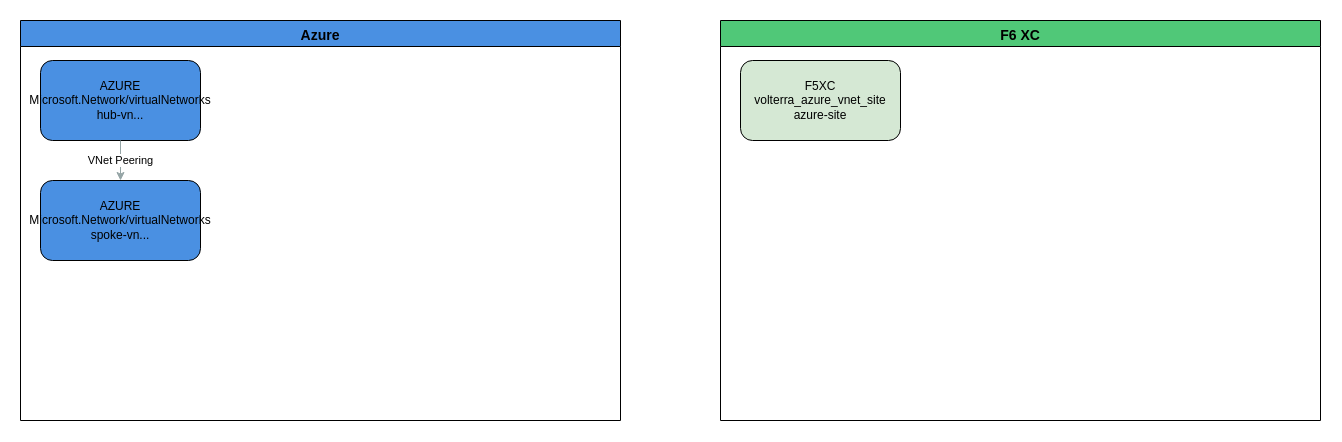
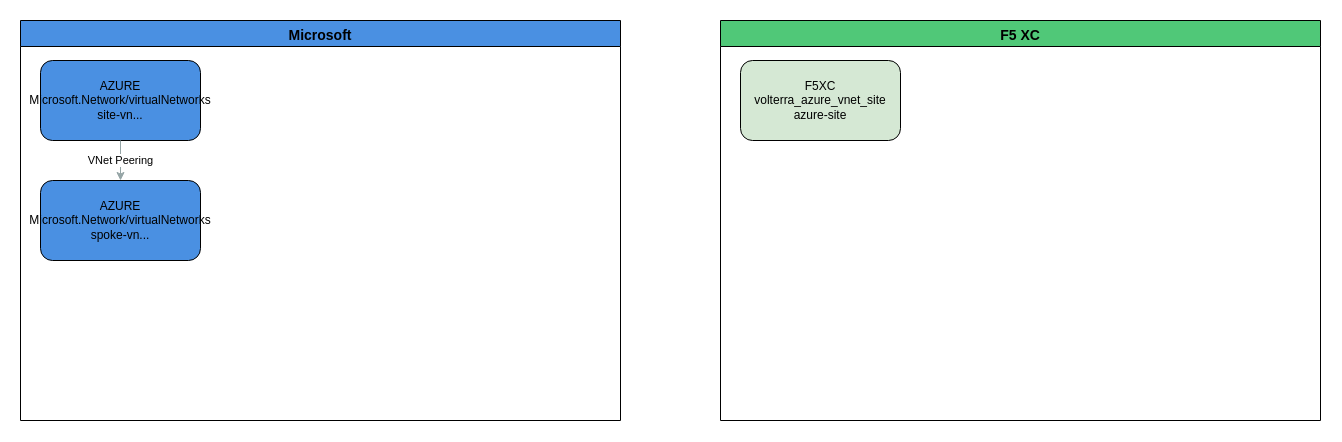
(320, 35) -> (320, 35)
(1020, 35) -> (1020, 35)
(121, 101) -> (121, 101)
